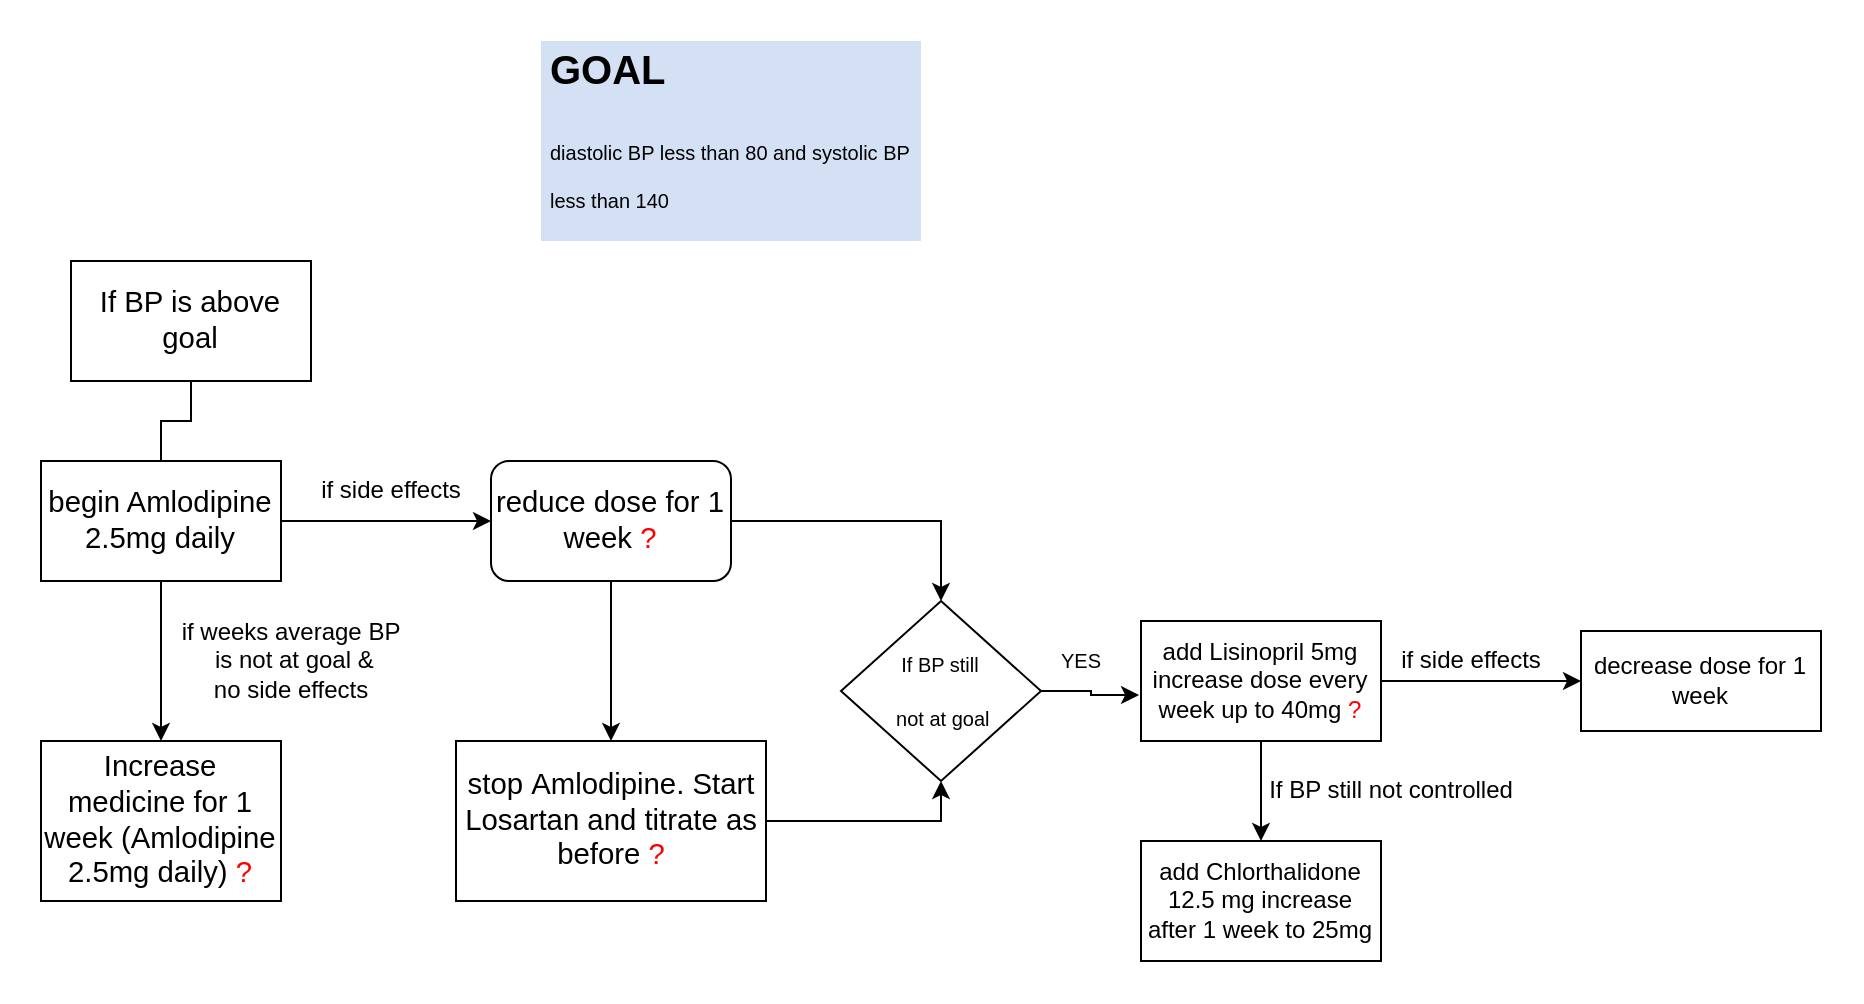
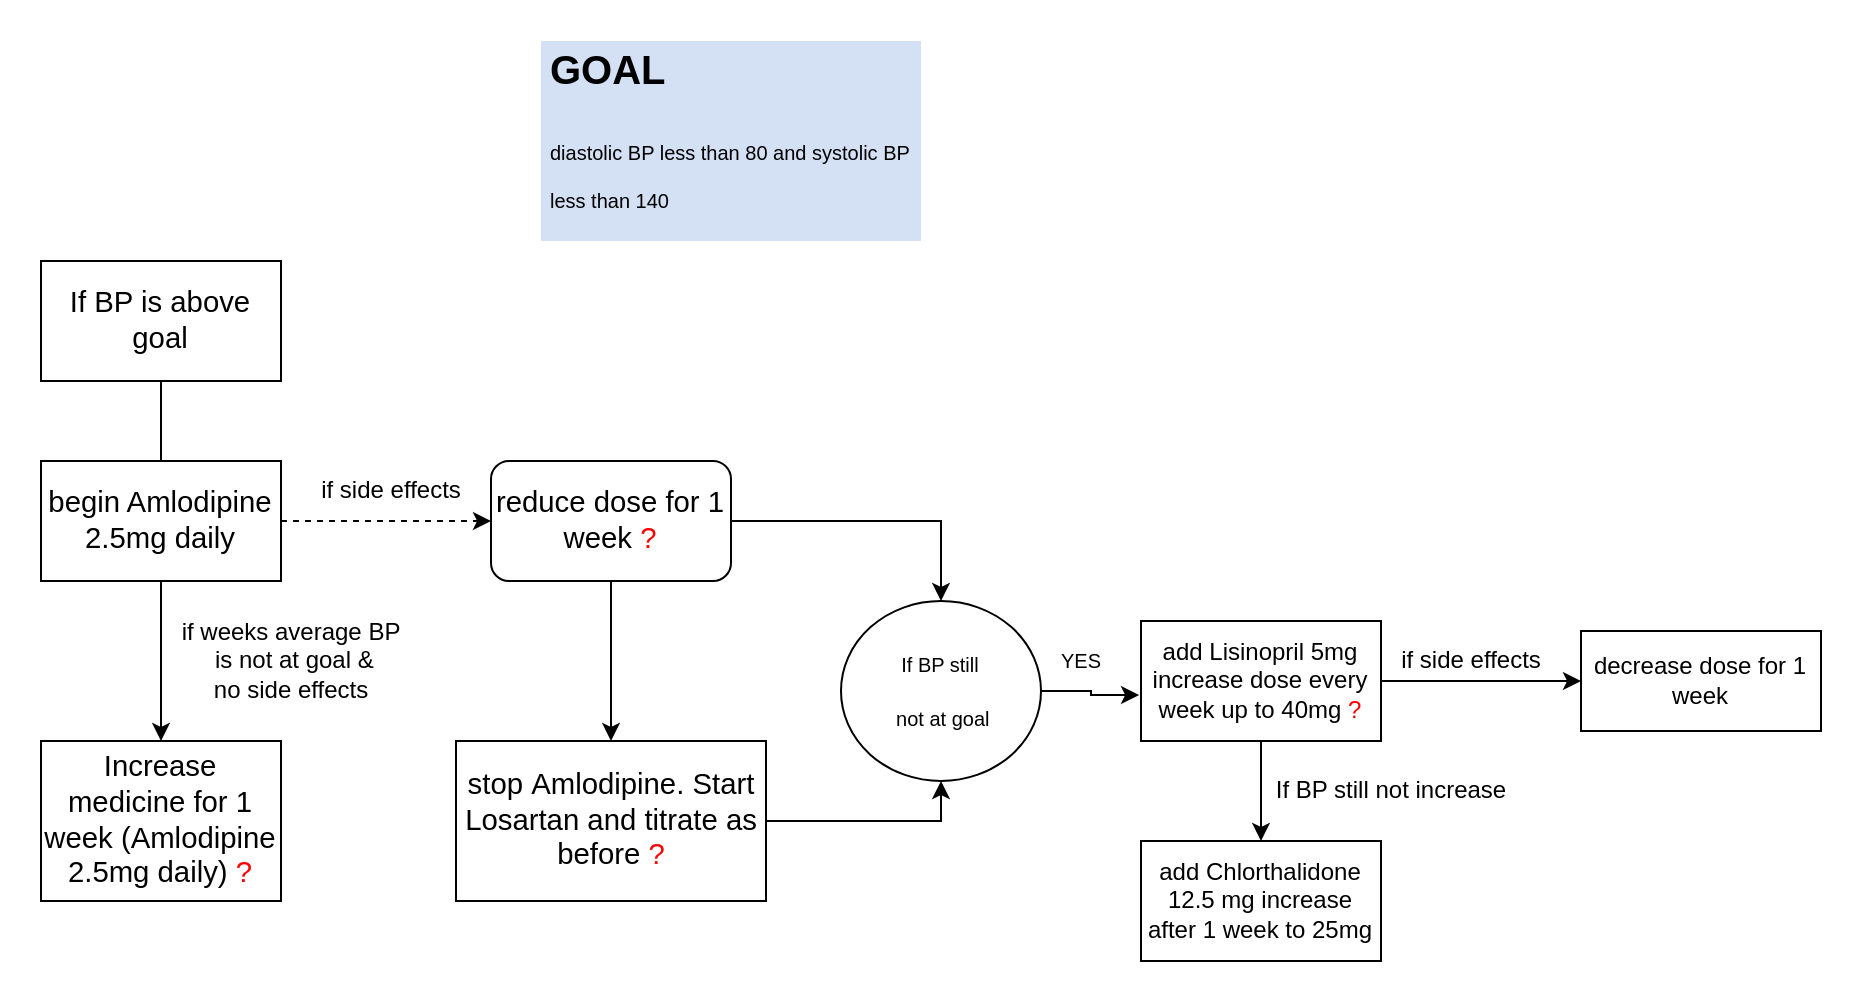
(191, 321) -> (161, 321)
(378, 521) -> (378, 521)
(941, 691) -> (941, 691)
(1392, 791) -> (1392, 791)
